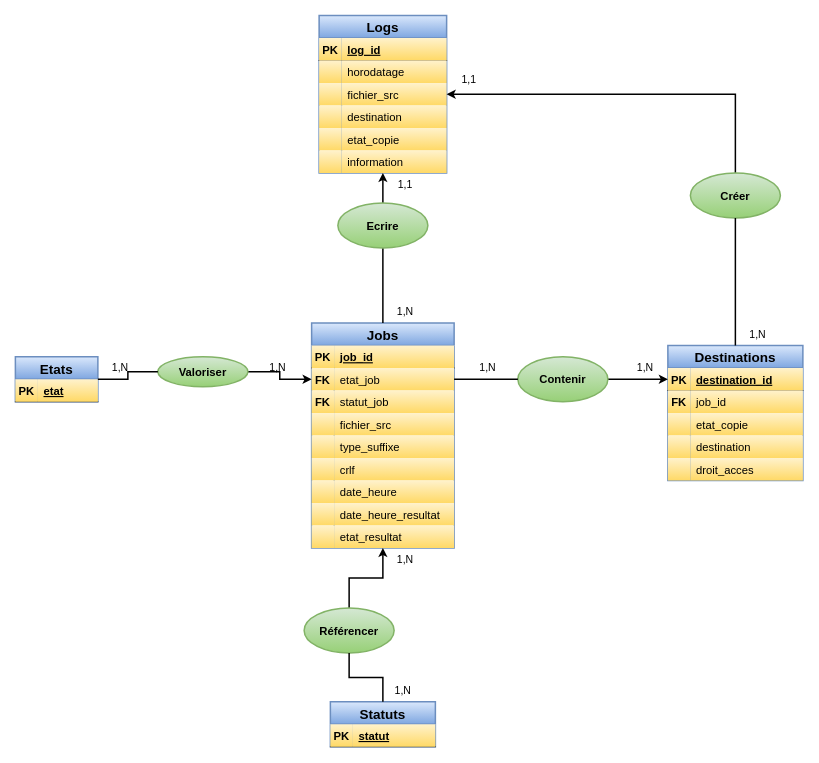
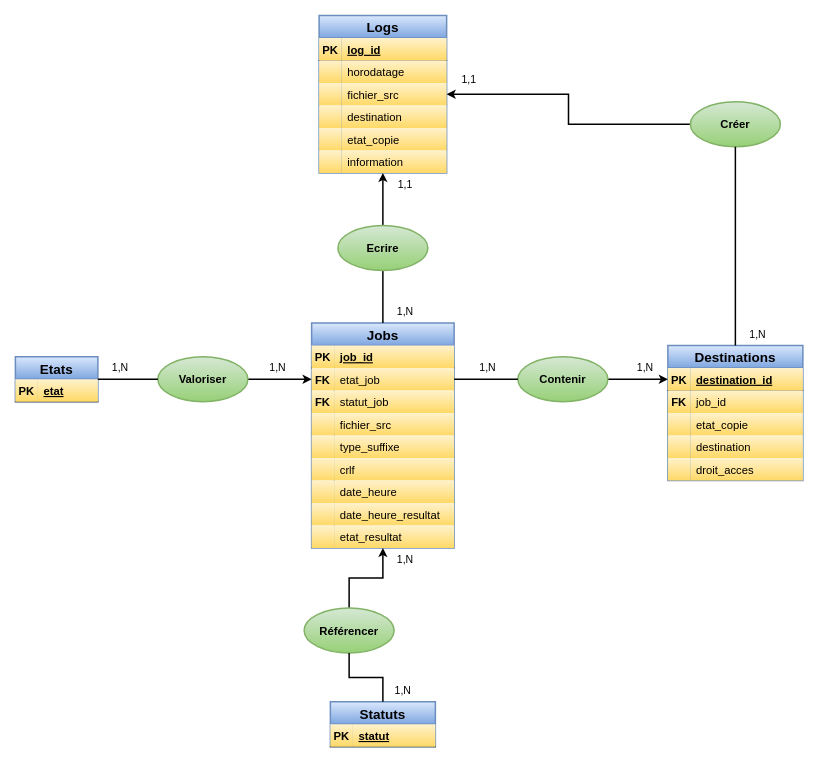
(735, 195) -> (735, 124)
(383, 225) -> (383, 248)
(203, 372) -> (203, 379)
